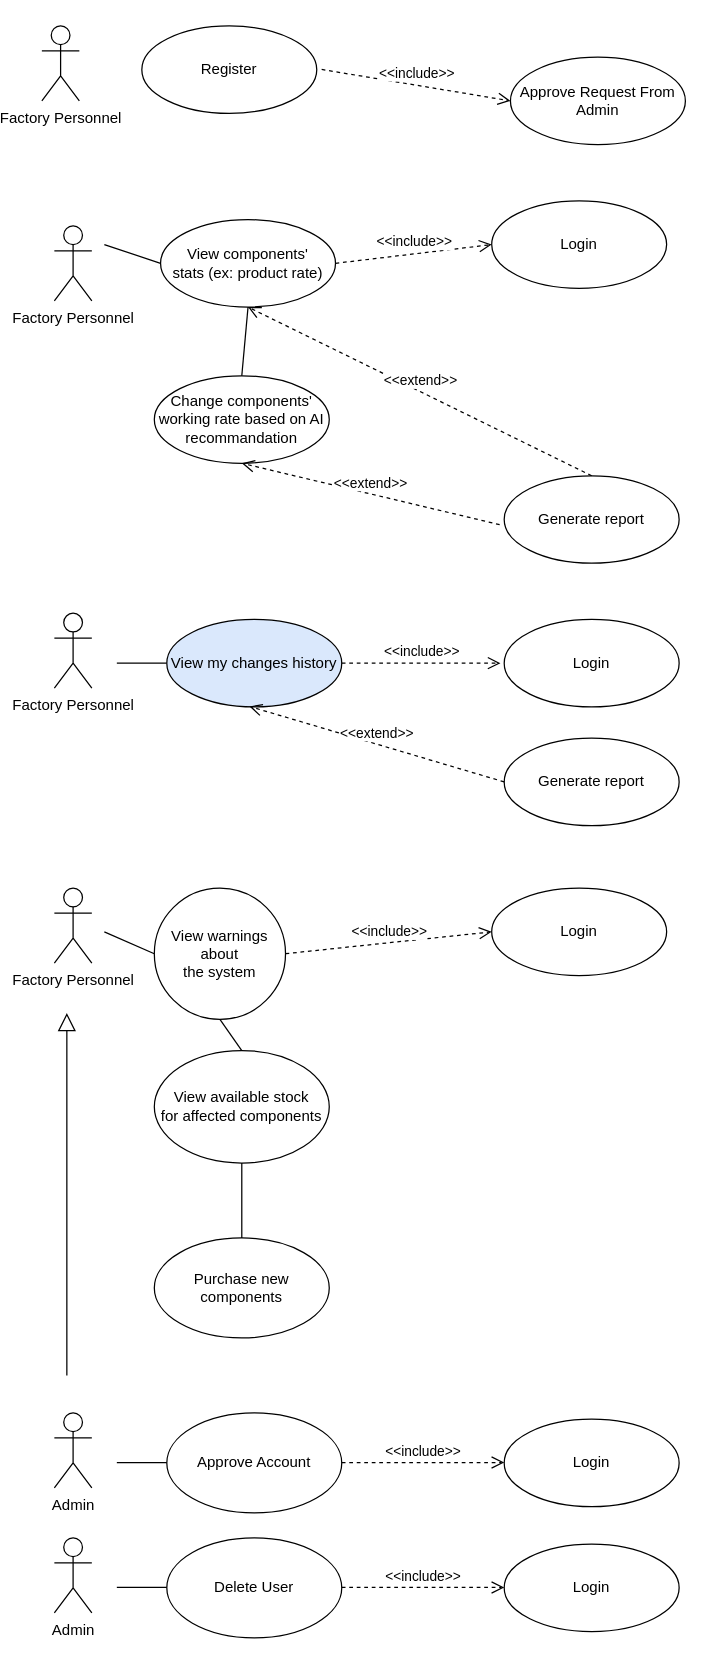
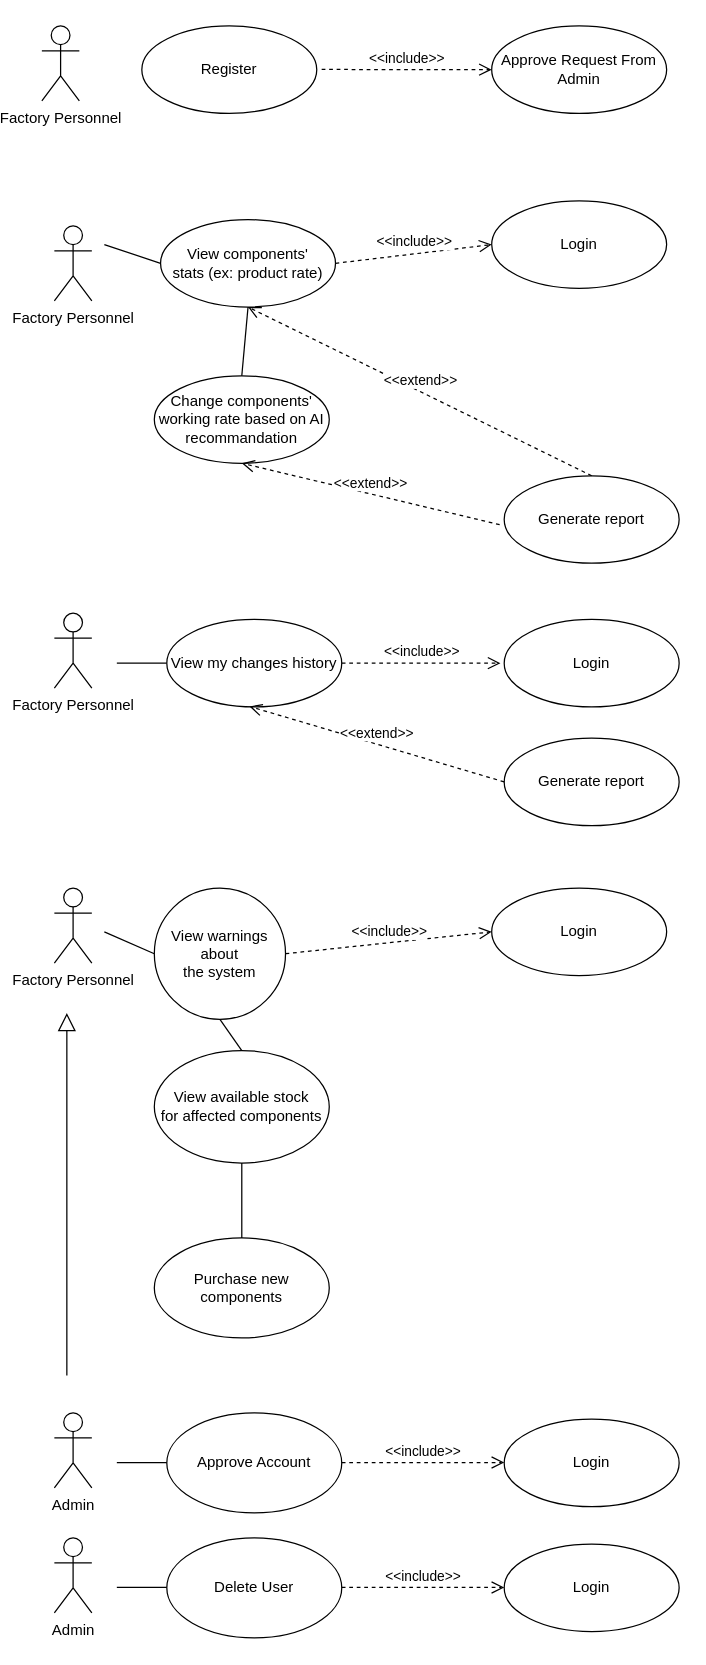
(598, 101) -> (579, 69)
(254, 663) -> (254, 663)
